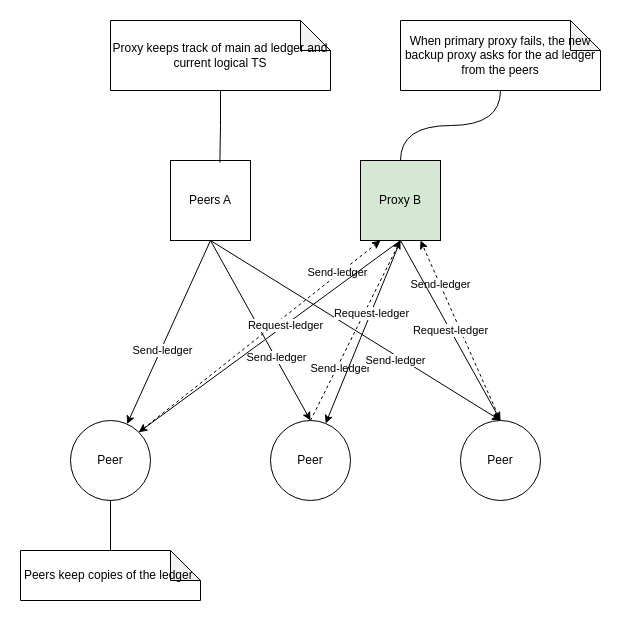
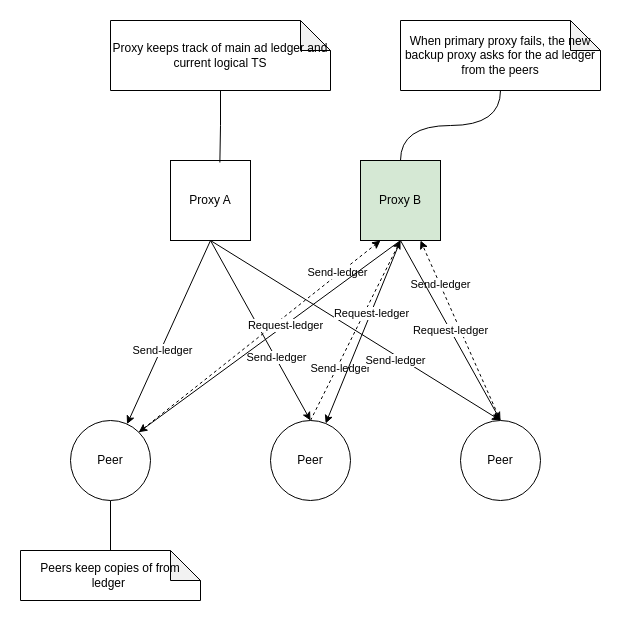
(211, 201) -> (211, 201)
(111, 576) -> (111, 576)
